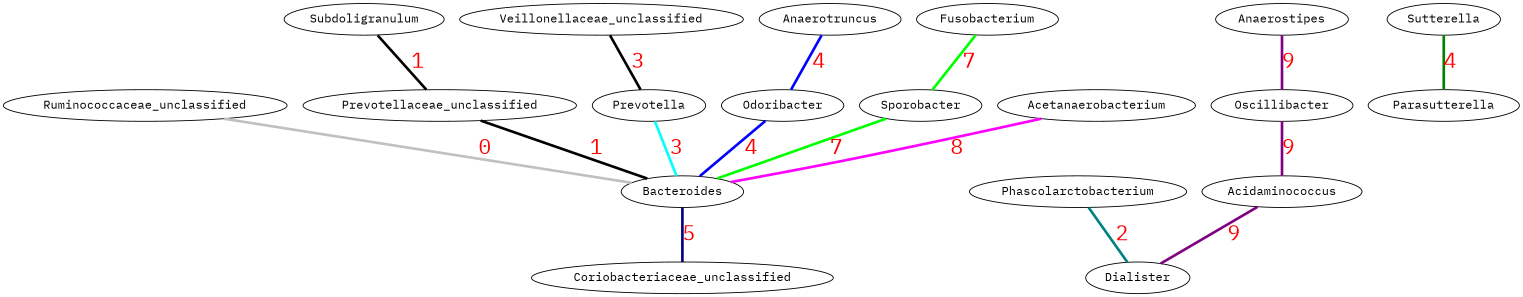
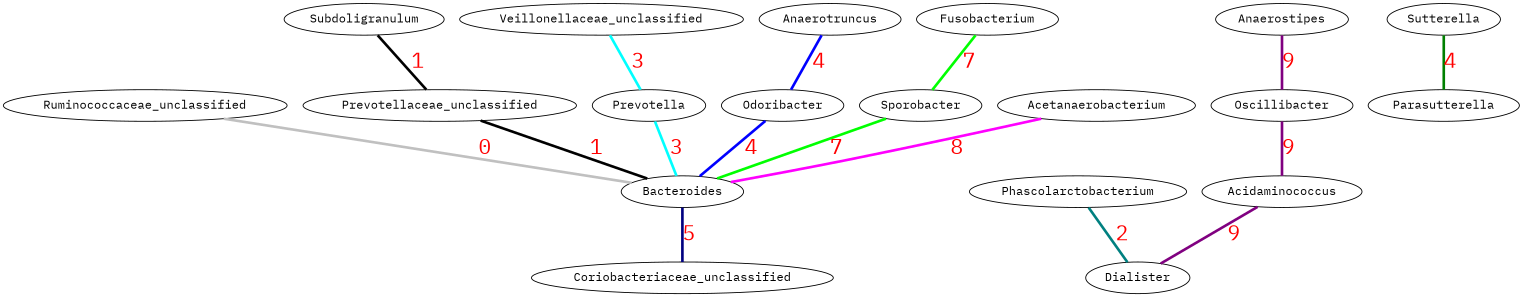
(625, 62) -> (625, 62)
